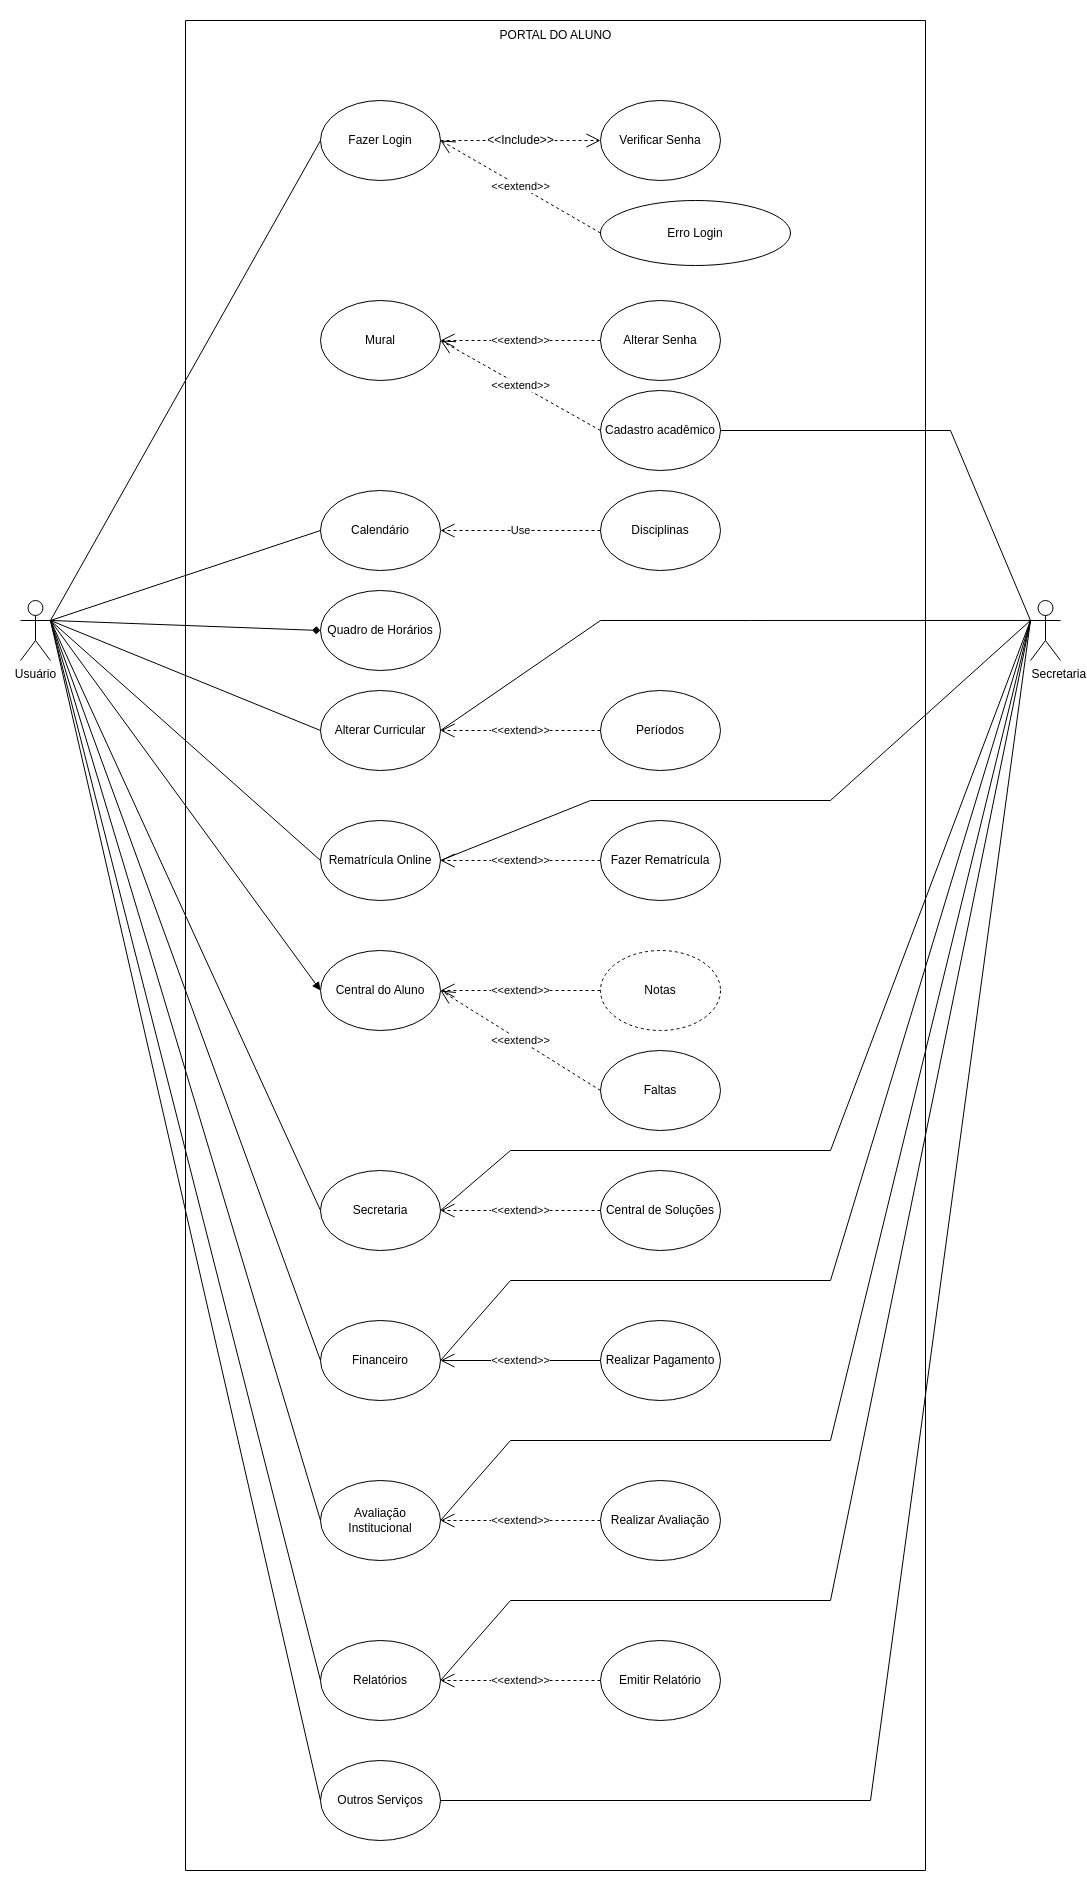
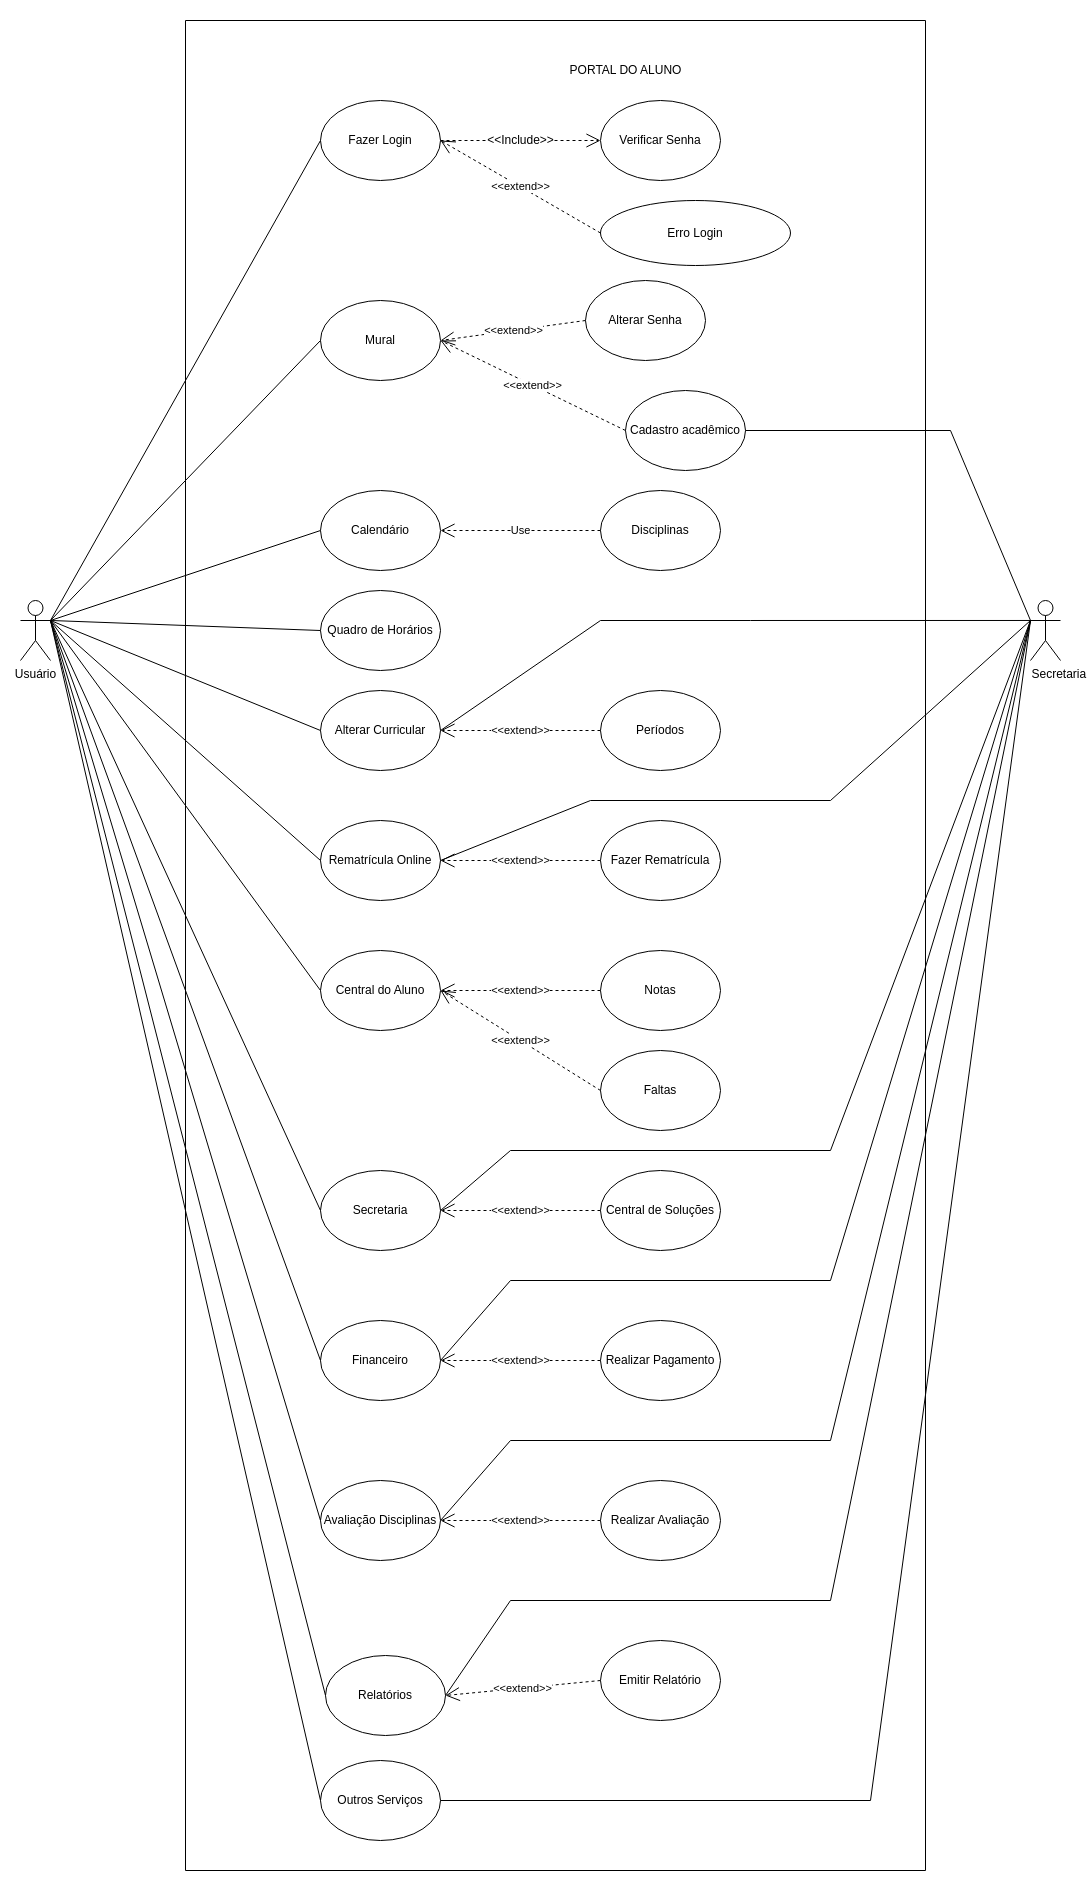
(556, 36) -> (626, 71)
(661, 341) -> (646, 321)
(661, 431) -> (686, 431)
none -> (187, 479)
(312, 630) -> (316, 630)
(315, 982) -> (316, 985)
(661, 991) -> (661, 991)
(575, 1361) -> (575, 1361)
(381, 1521) -> (381, 1521)
(381, 1681) -> (386, 1696)
